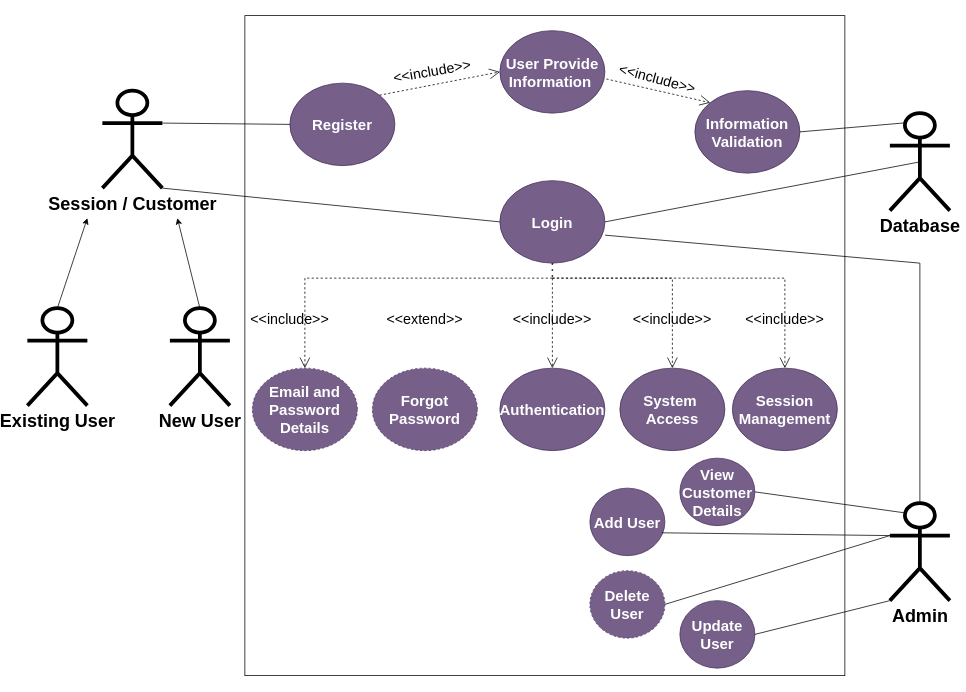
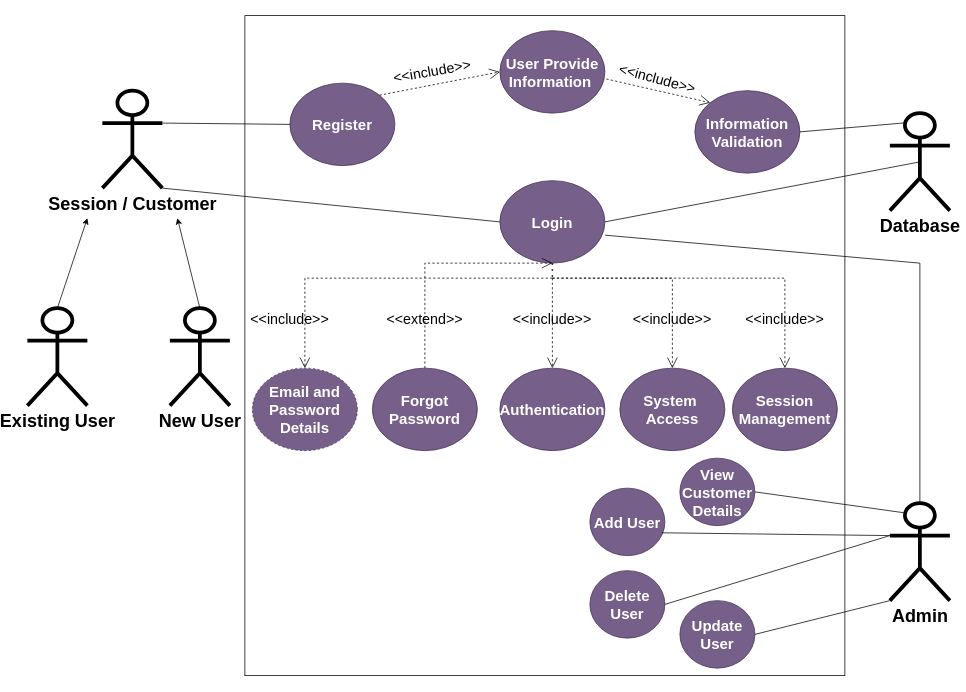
none -> (434, 263)
(425, 409) -> (425, 409)
(627, 604) -> (627, 604)
